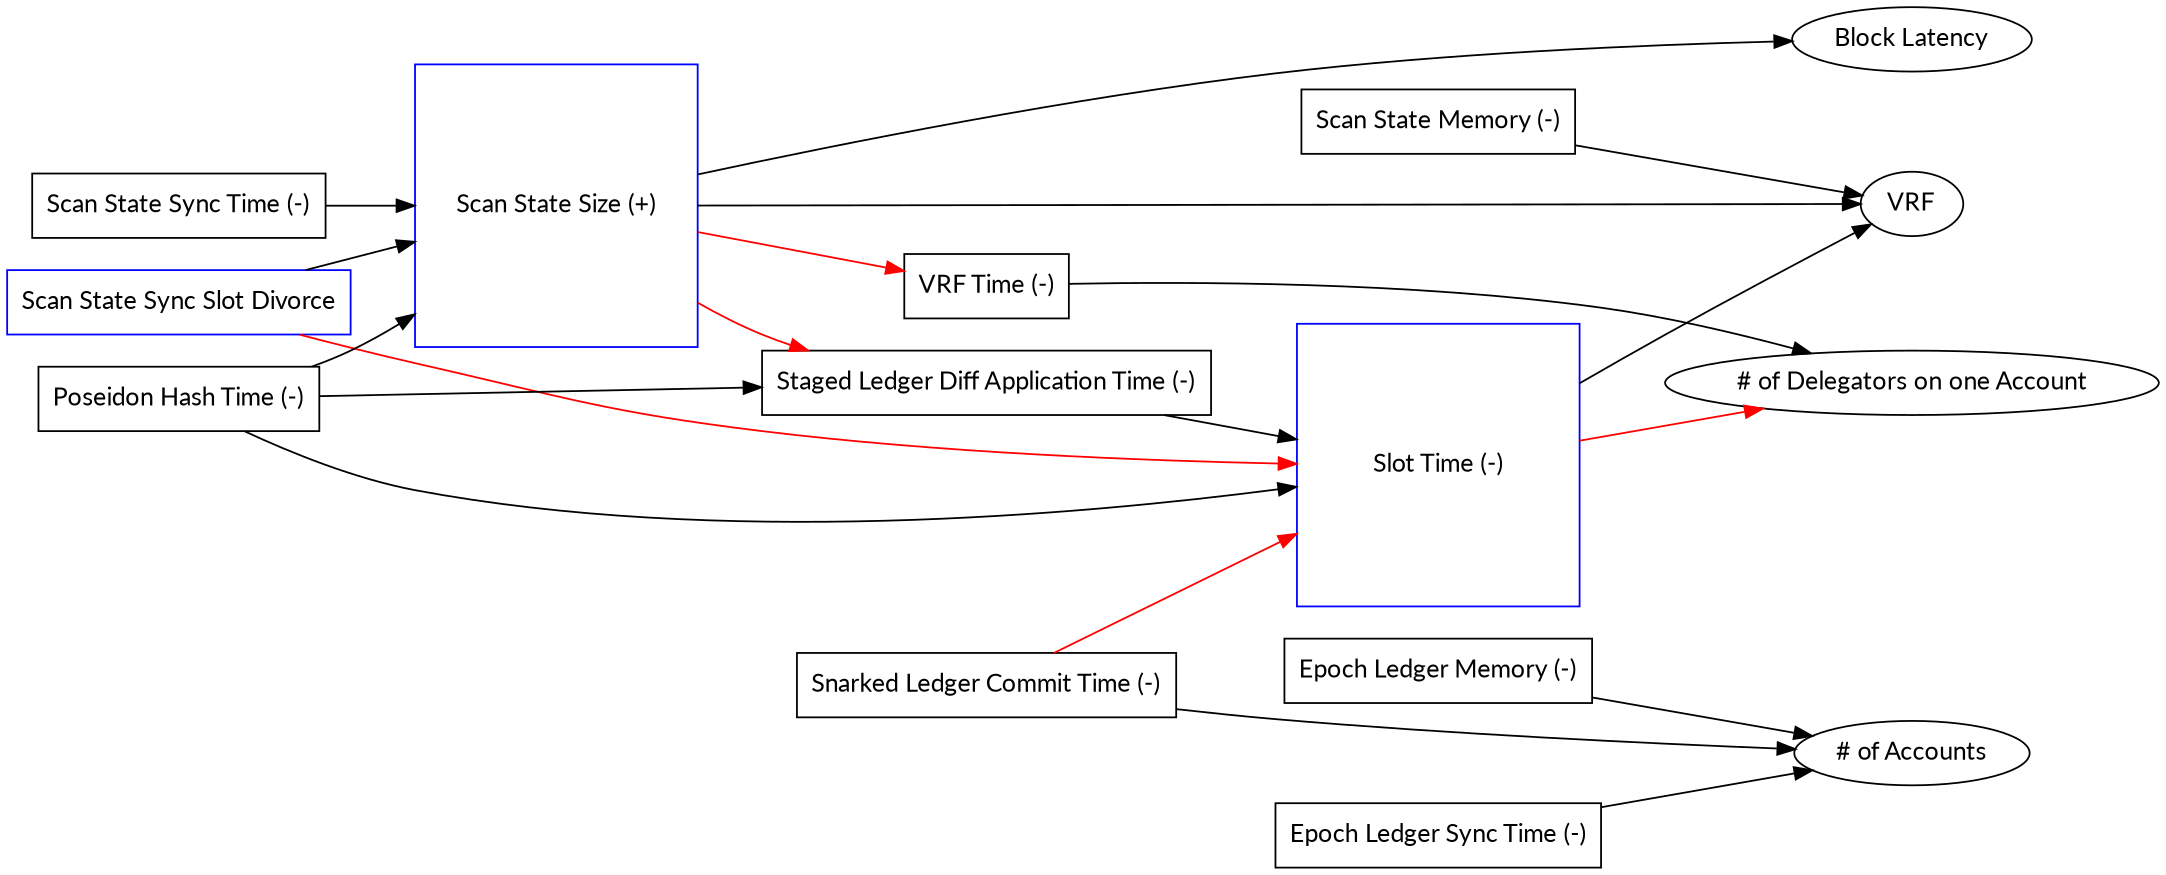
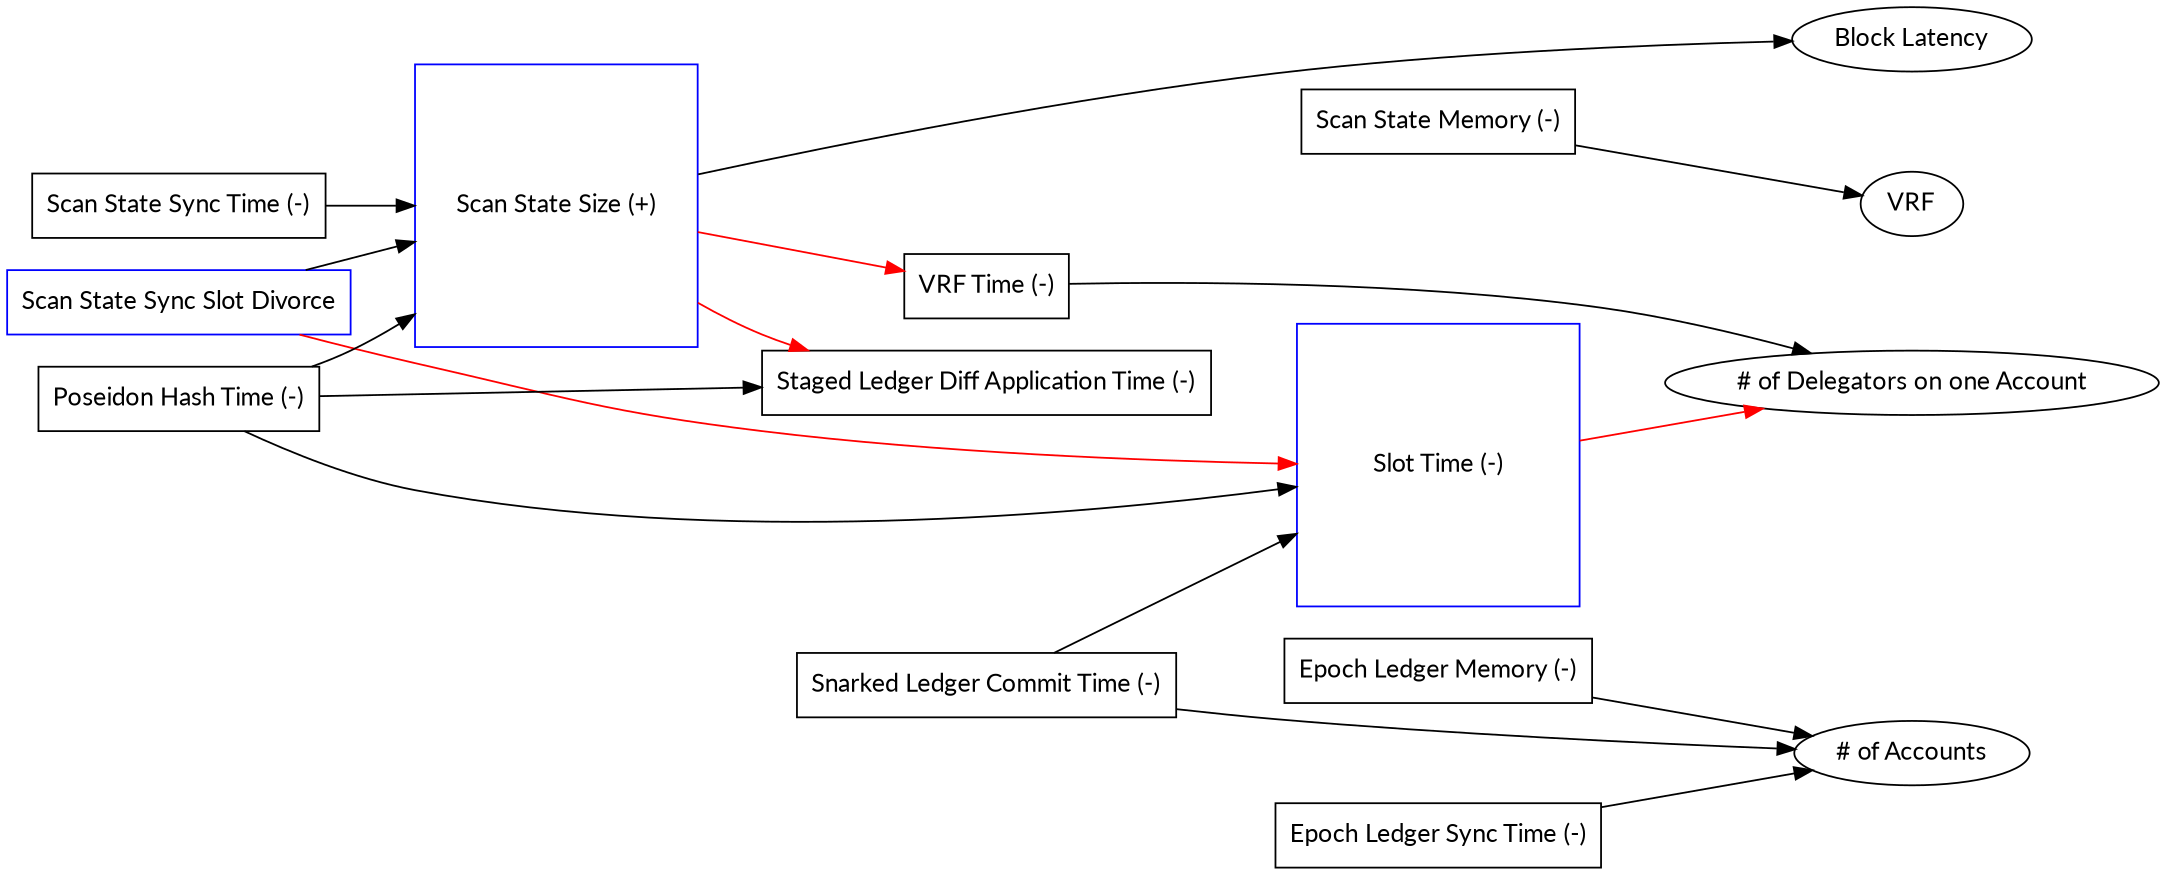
(1270, 205) -> none
(1717, 306) -> none
(1221, 426) -> none
(1167, 597) -> (1167, 597)
